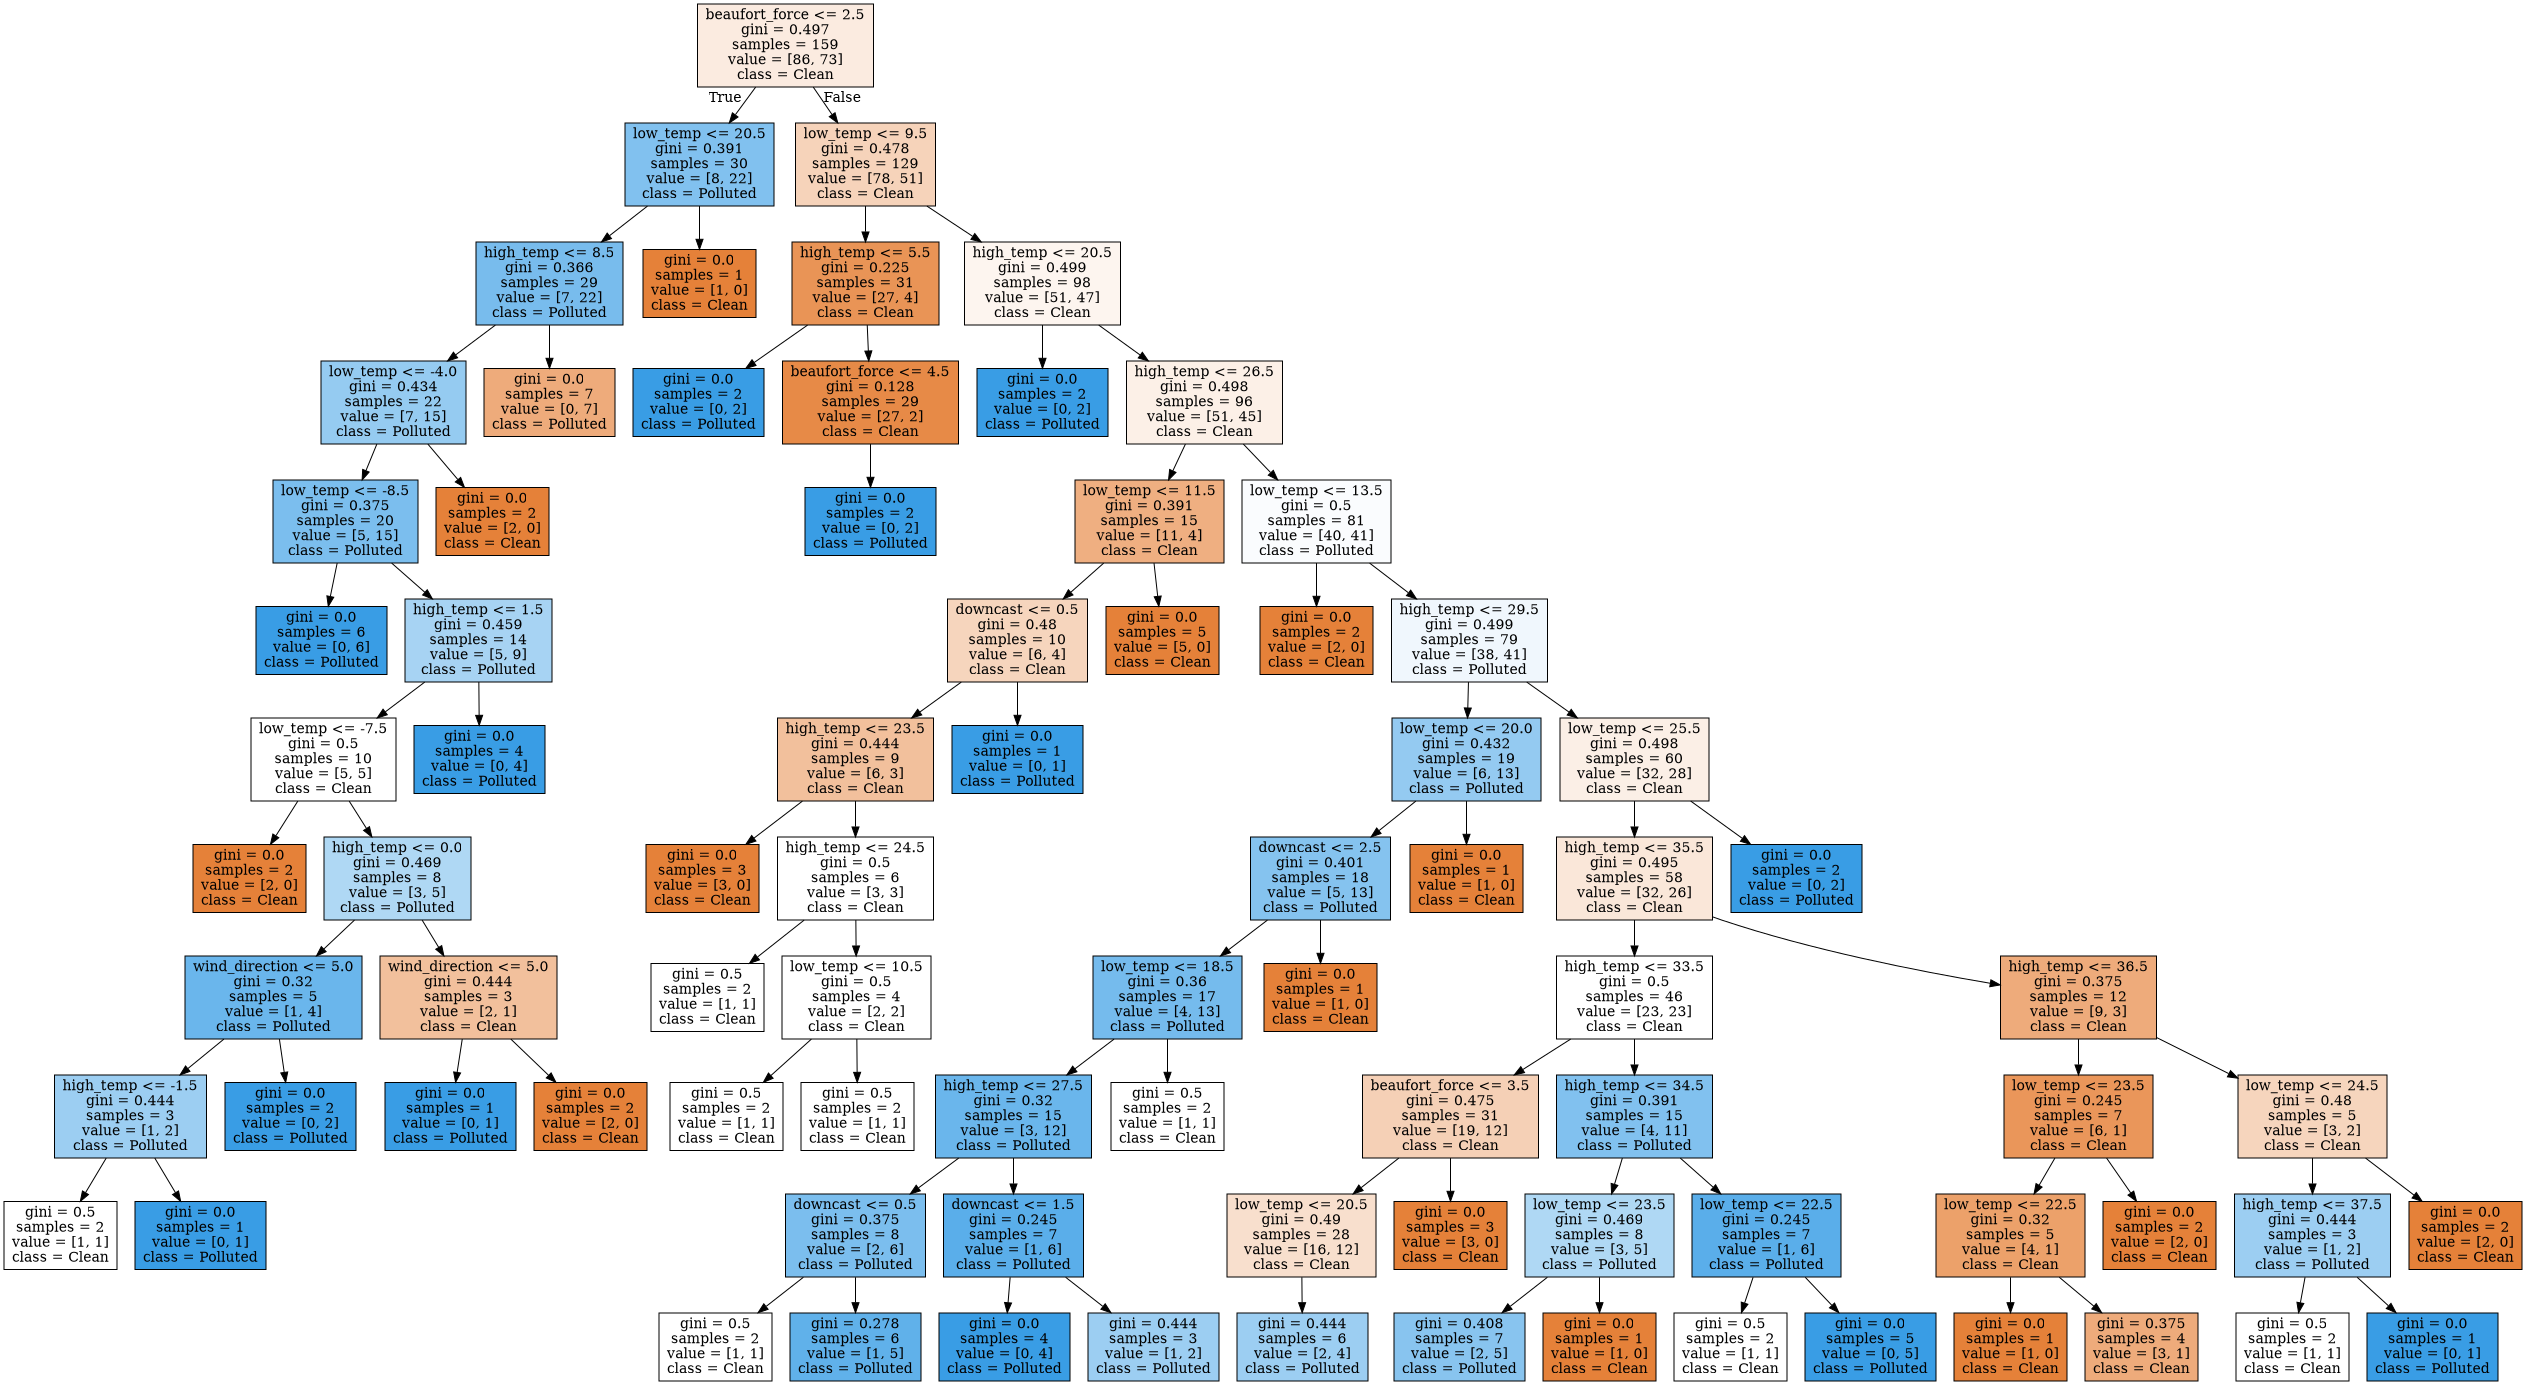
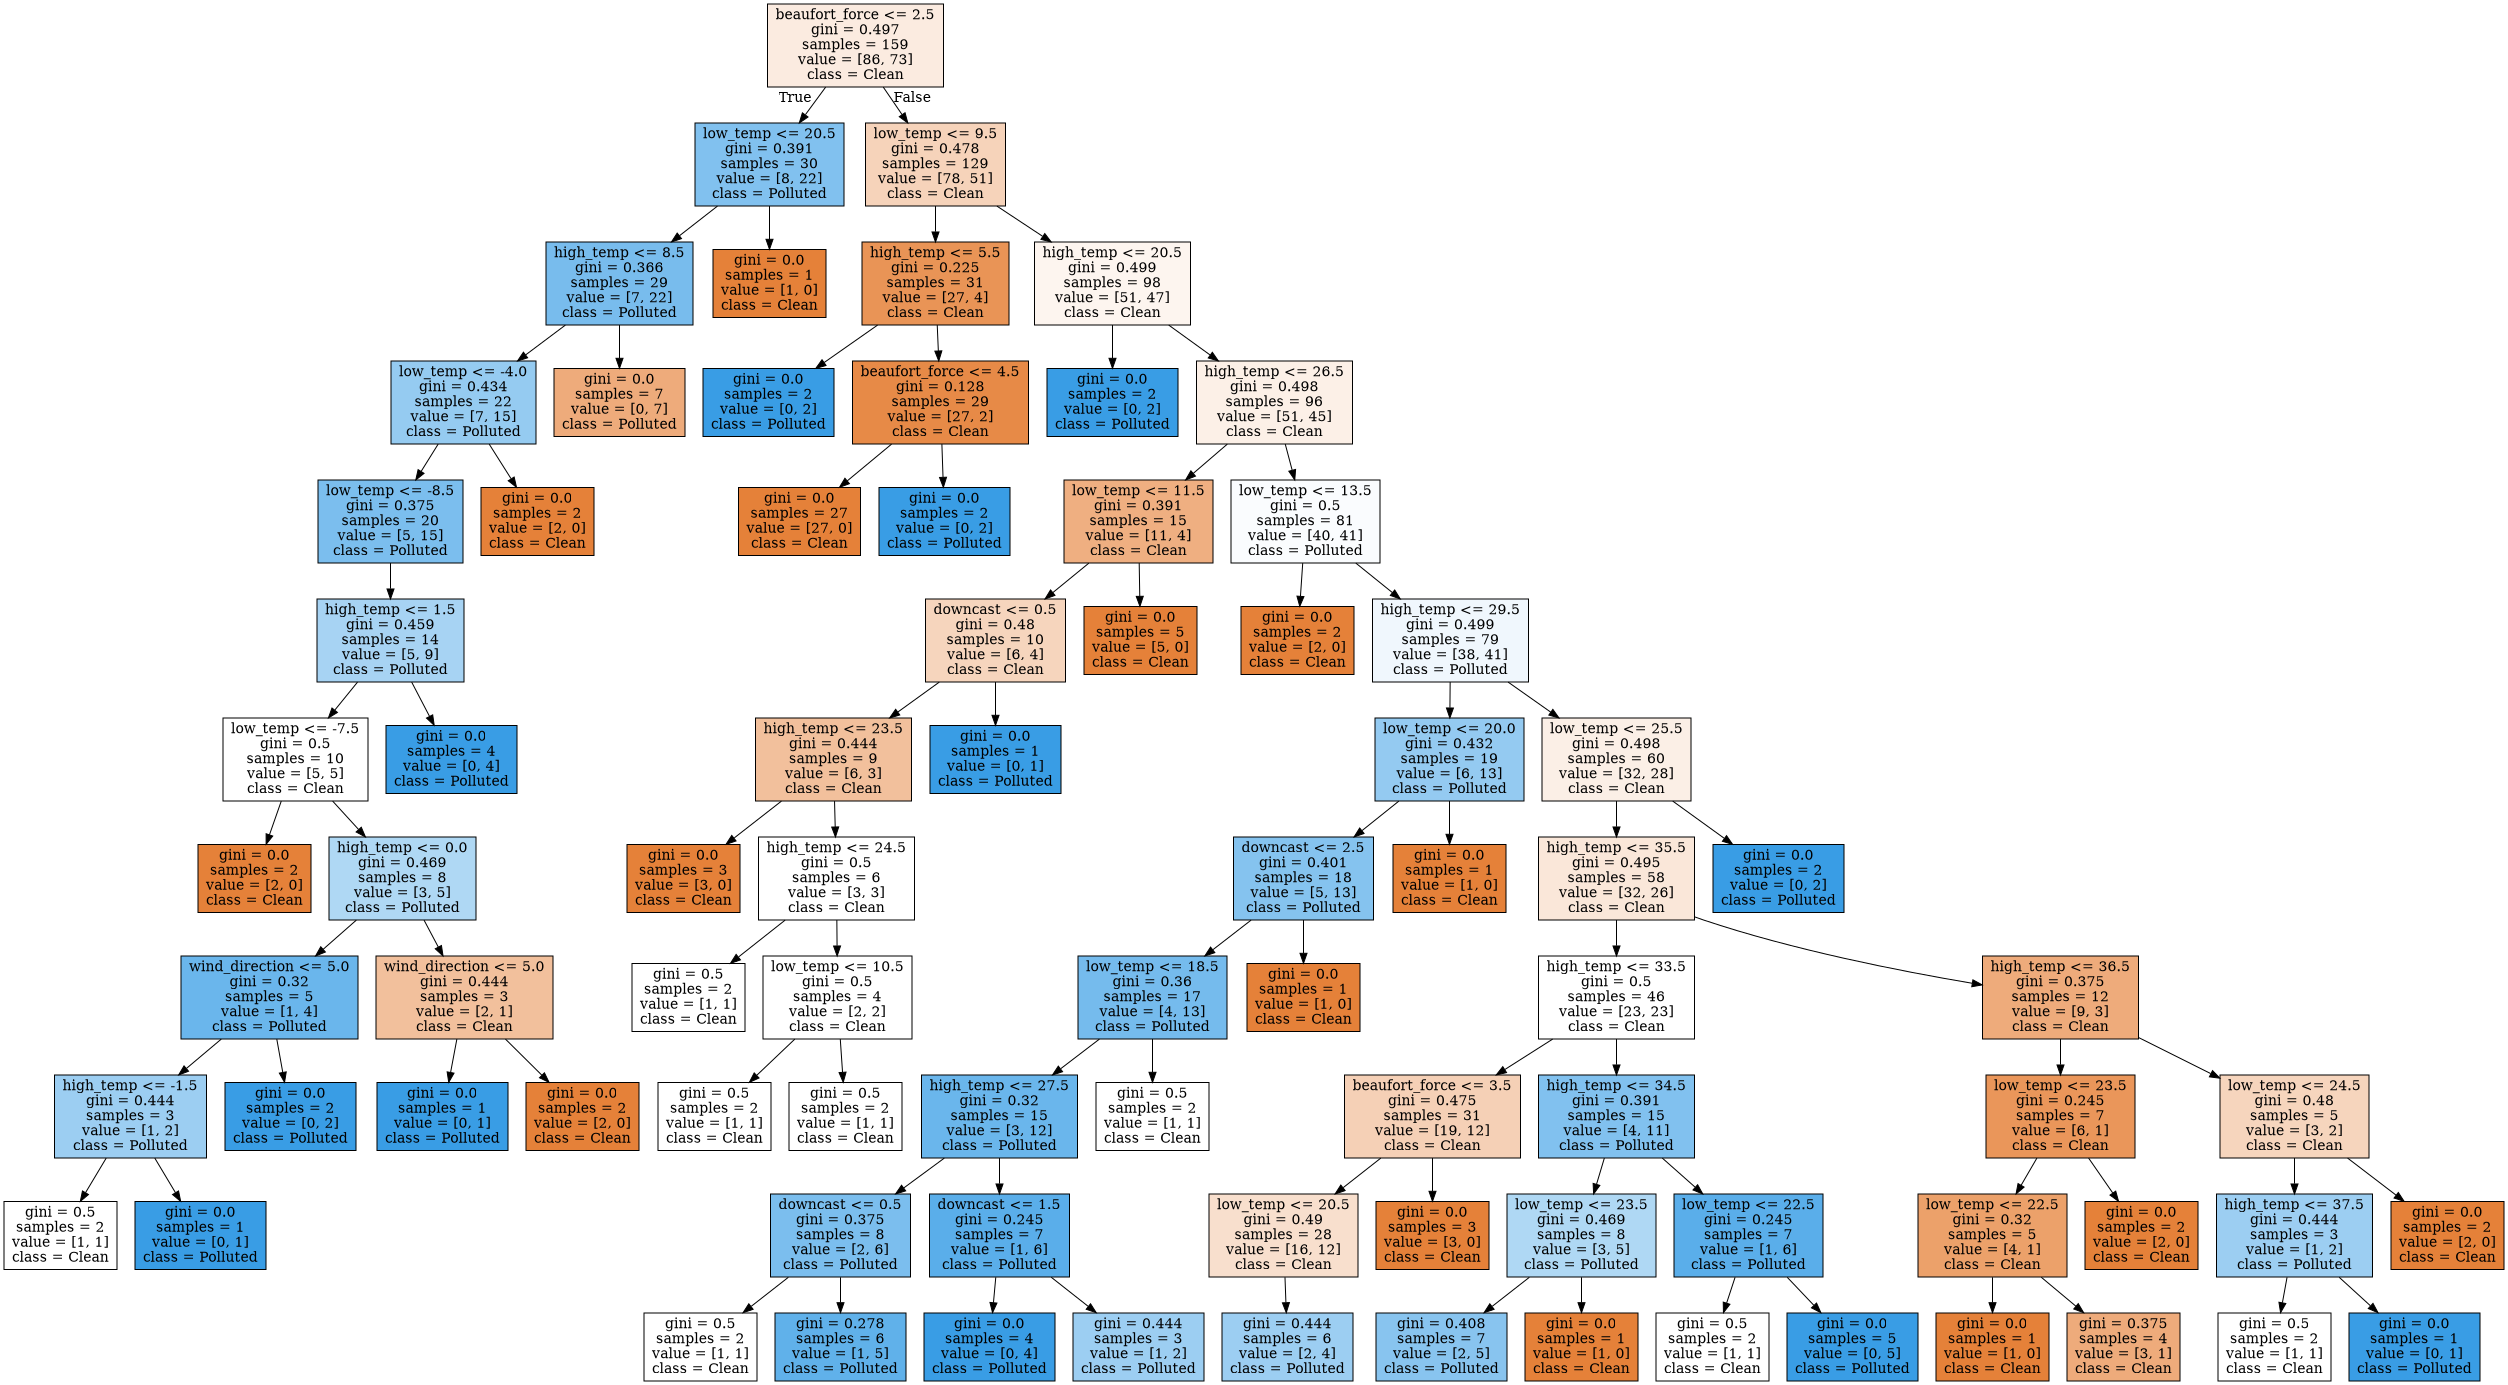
none -> (800, 522)
(322, 640) -> none
